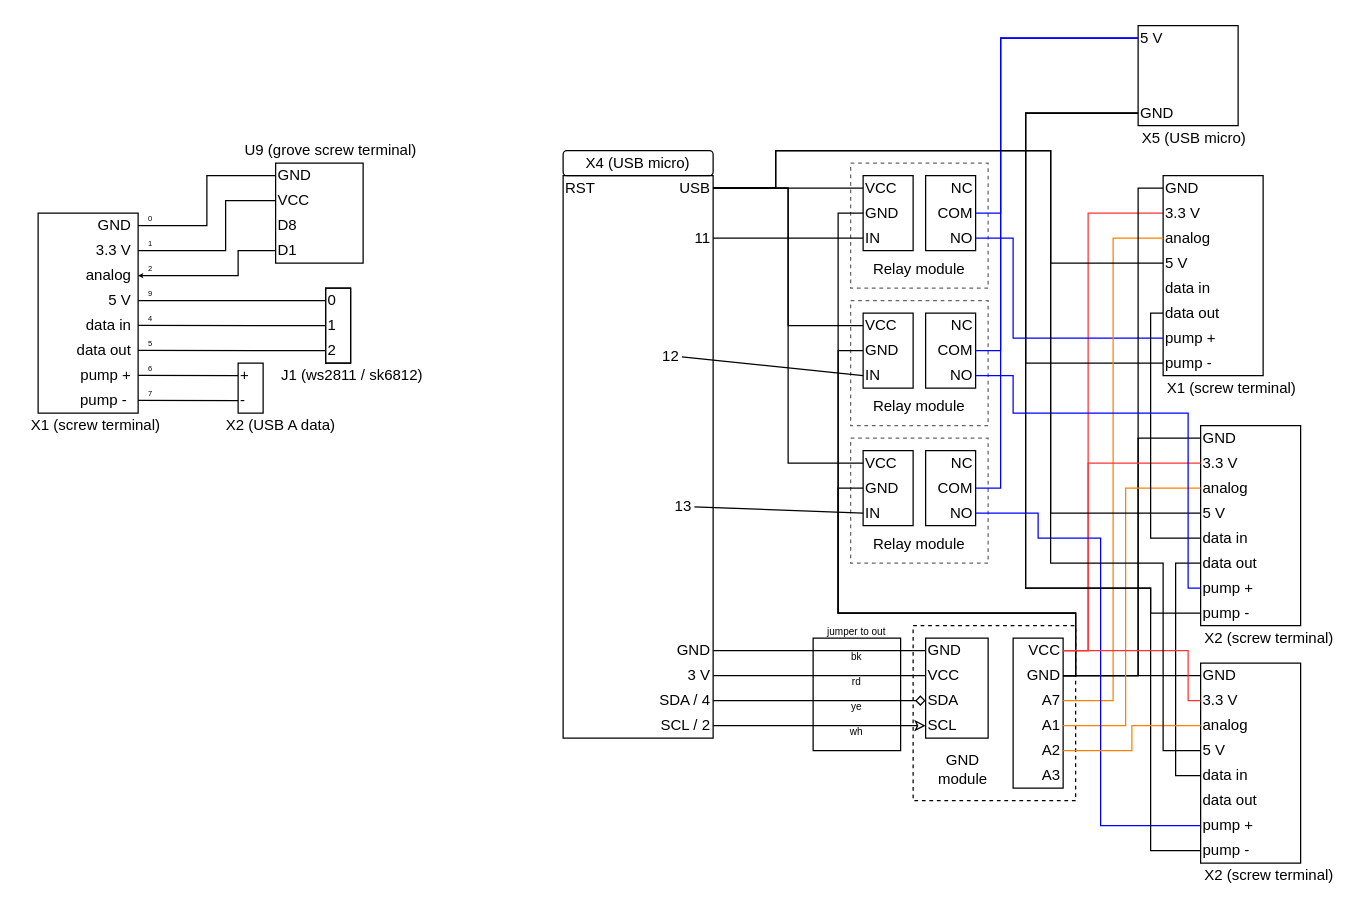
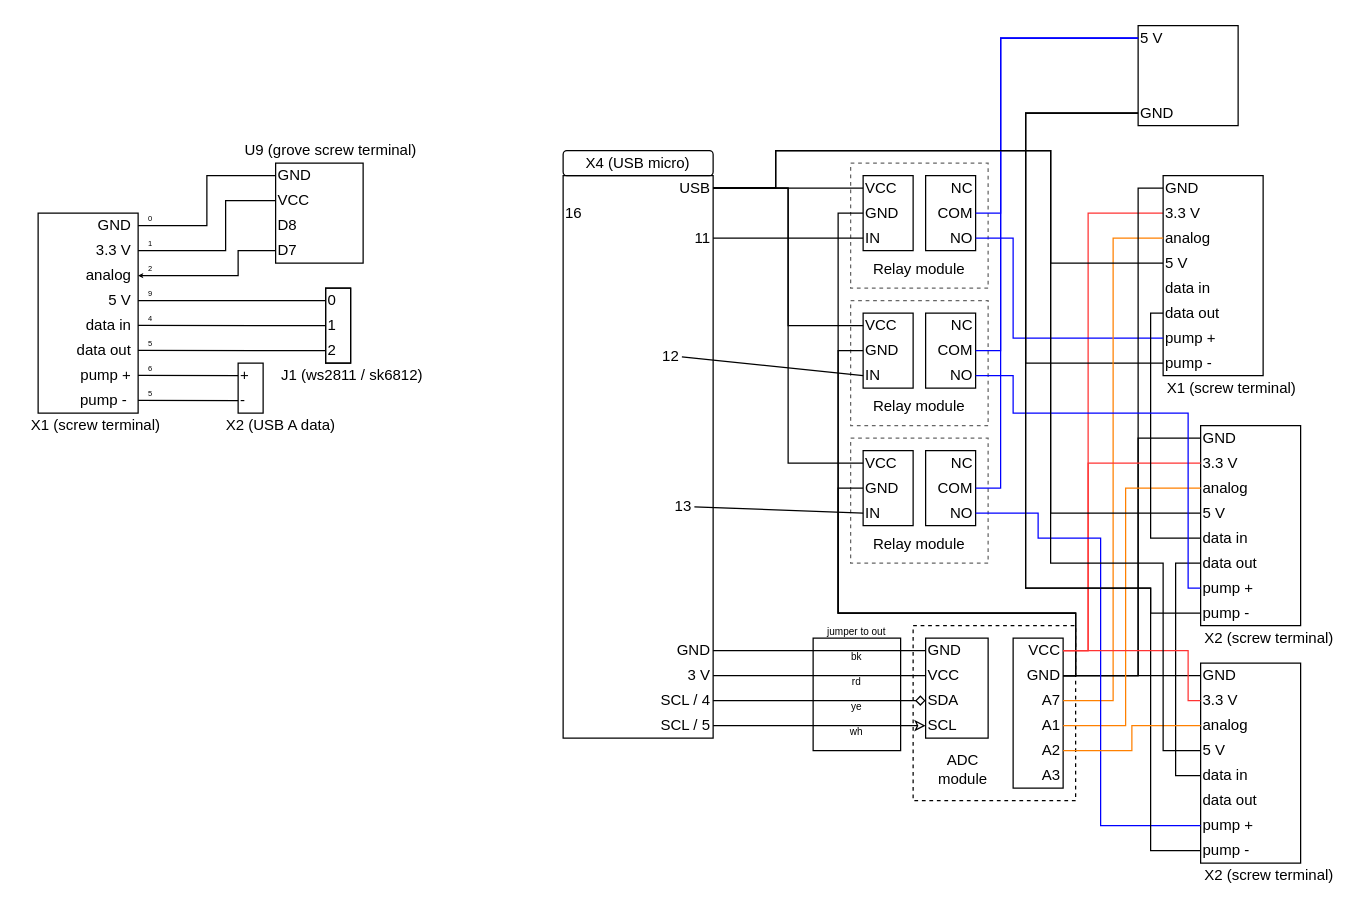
(1194, 138) -> none
(594, 188) -> none
none -> (594, 213)
(287, 251) -> (287, 251)
(151, 394) -> (151, 394)
(685, 701) -> (685, 701)
(685, 726) -> (685, 726)
(963, 769) -> (963, 769)
